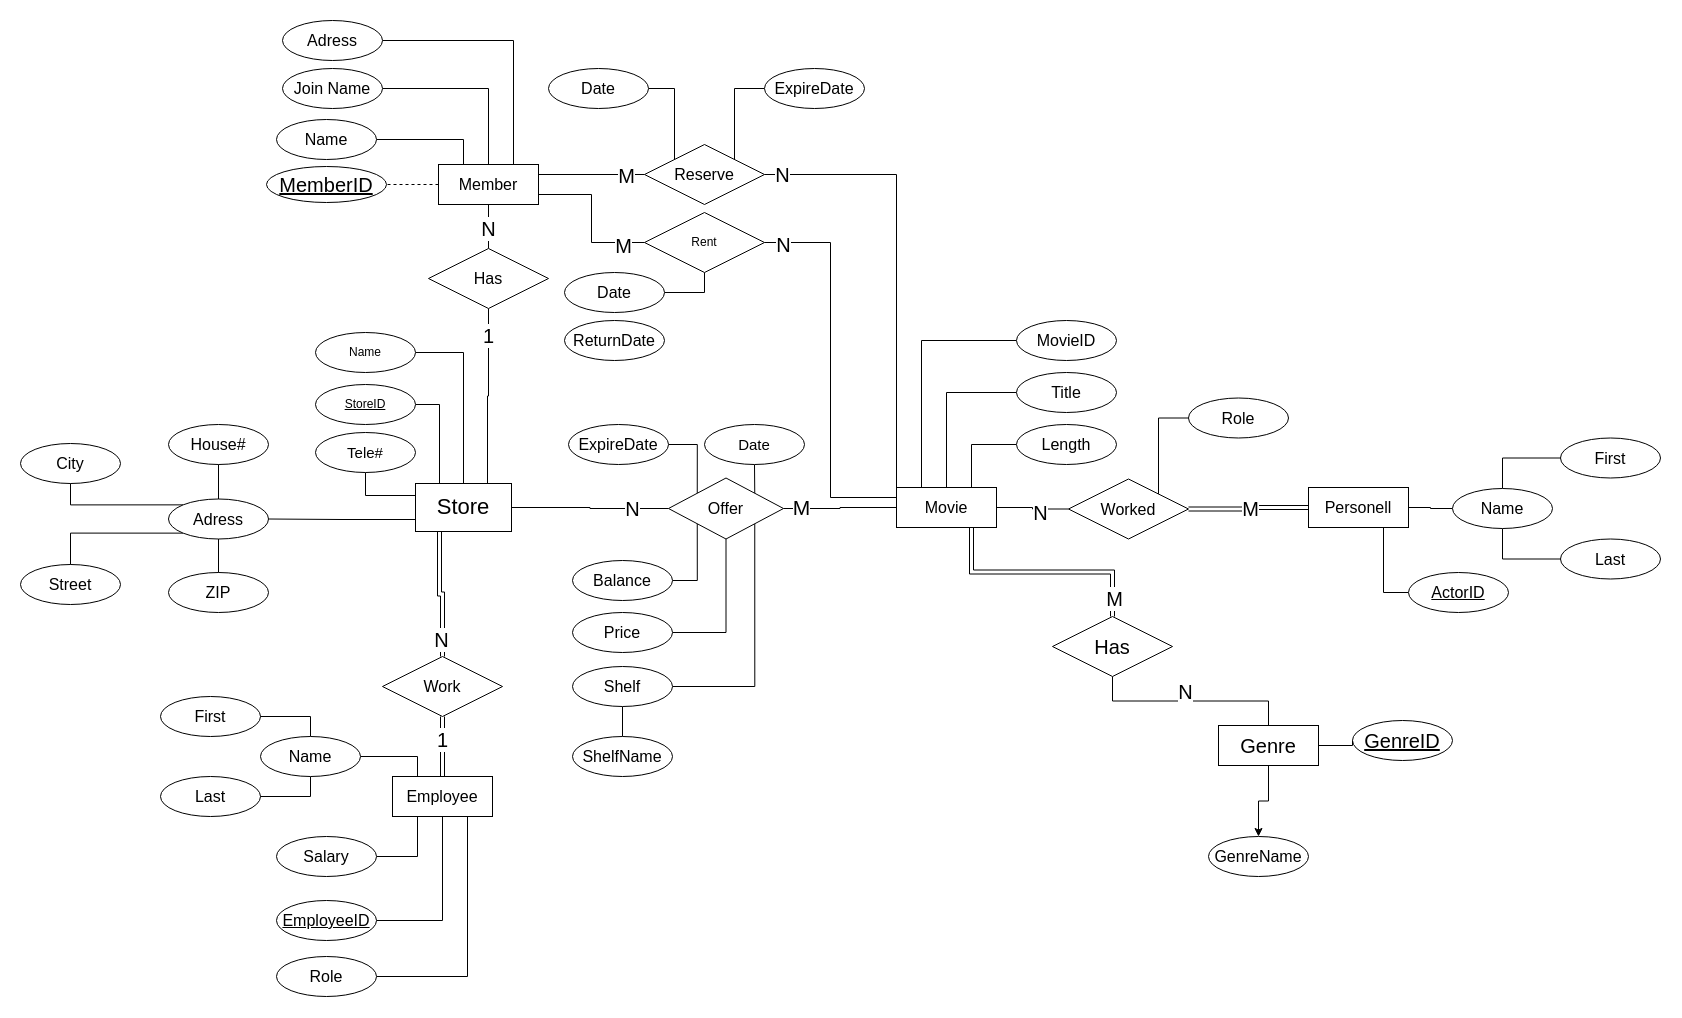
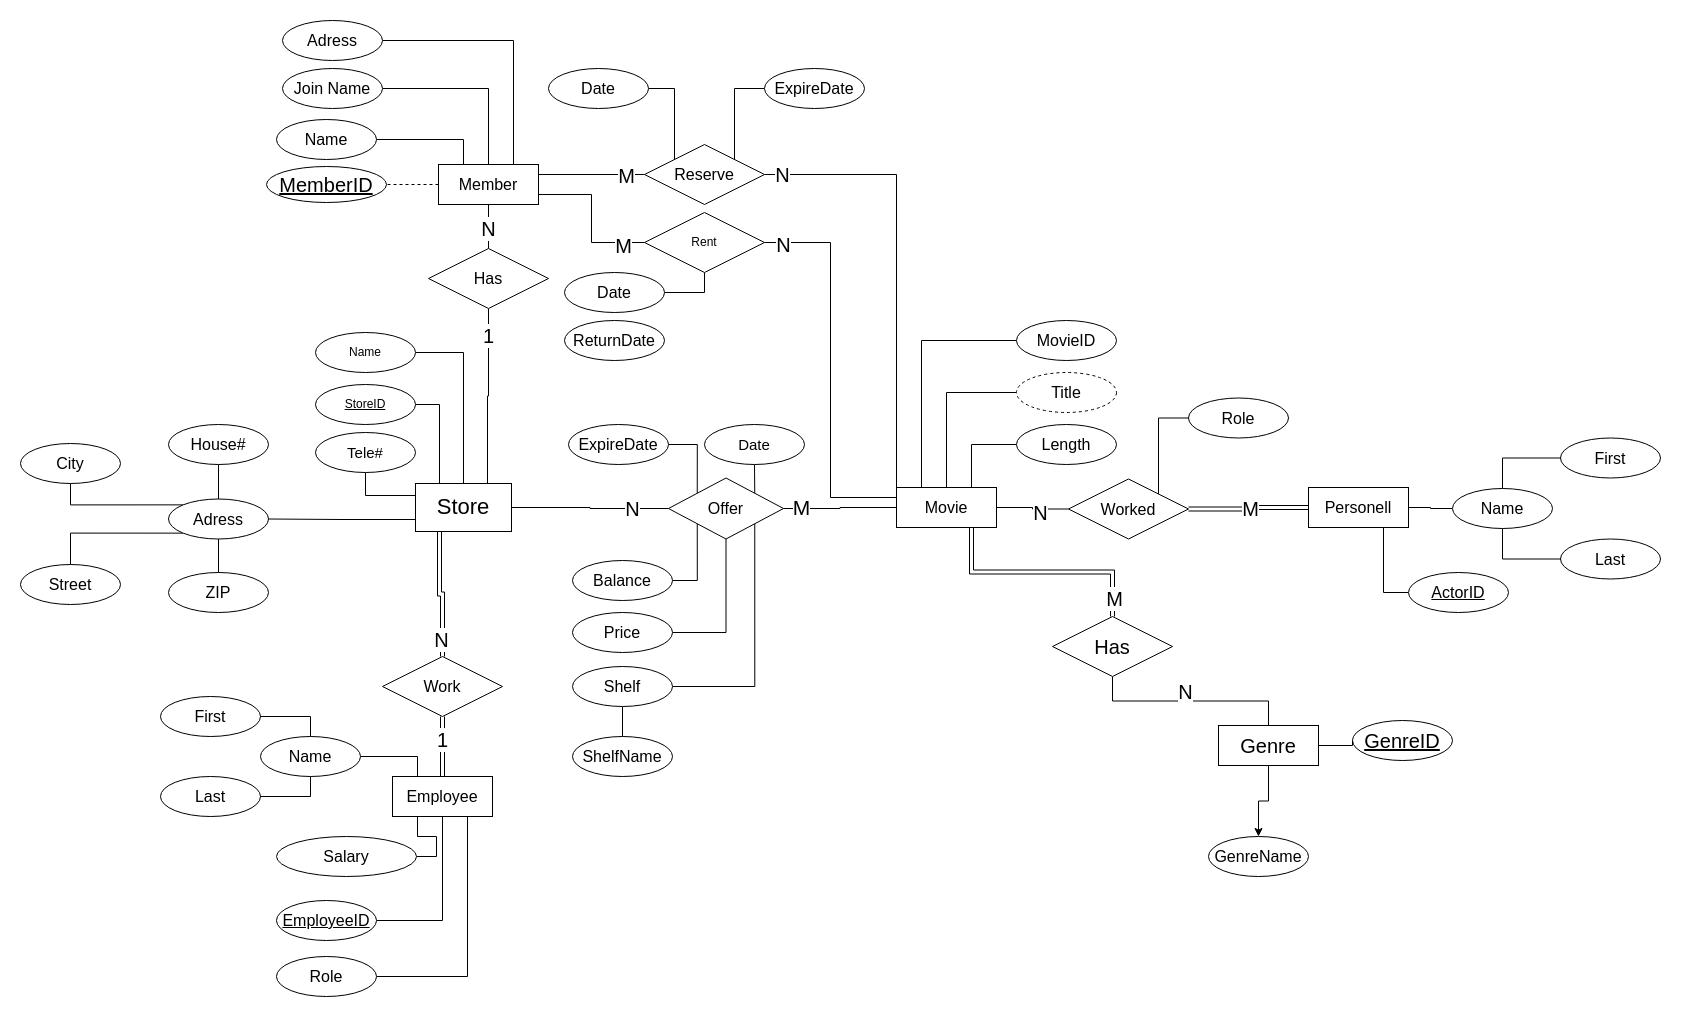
(1067, 393) -> (1067, 393)
(327, 857) -> (347, 857)
